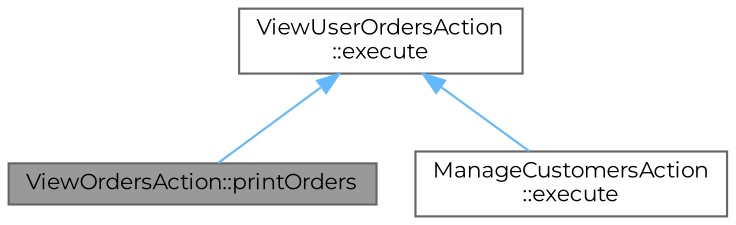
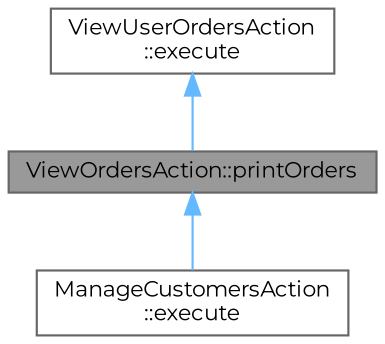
(485, 119) -> (193, 243)
